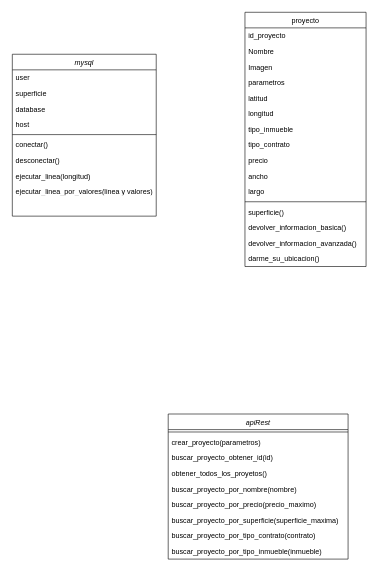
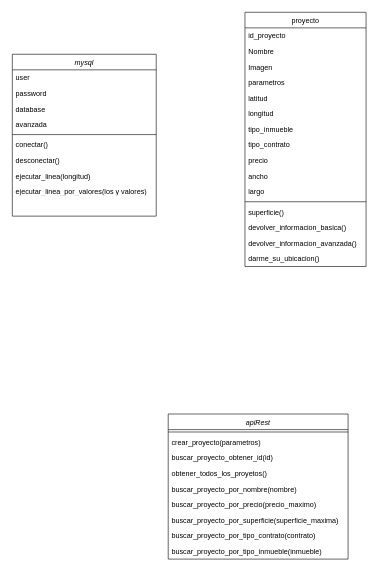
(34, 94) -> (32, 94)
(24, 125) -> (32, 125)
(95, 192) -> (92, 192)
